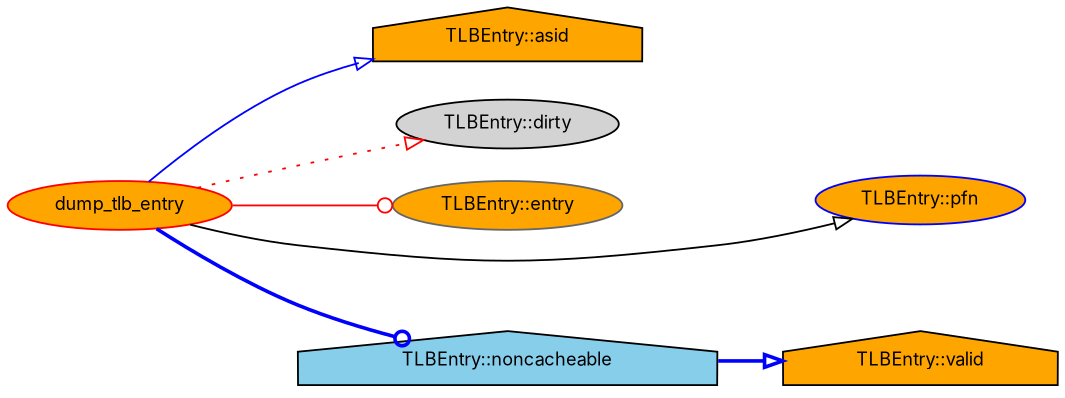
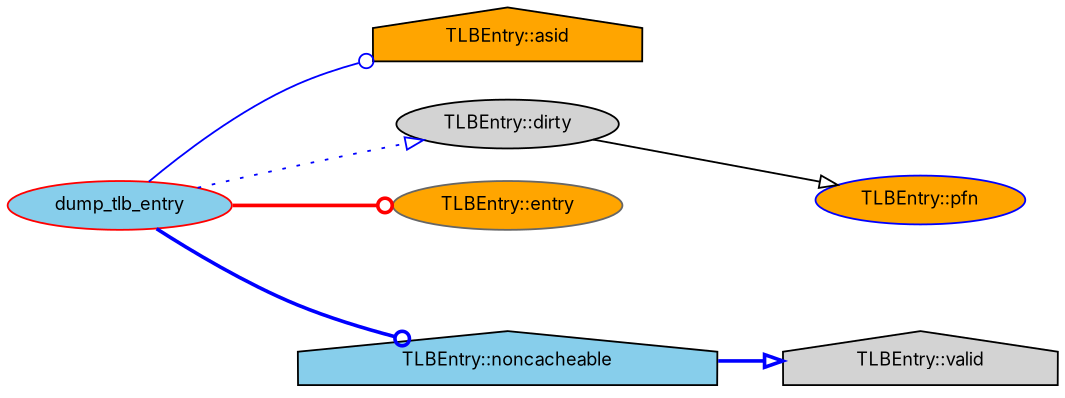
(247, 111) -> (247, 111)
(301, 165) -> (301, 165)
(120, 205) -> (120, 205)
(305, 205) -> (305, 205)
(512, 261) -> (706, 161)
(920, 361) -> (920, 361)
